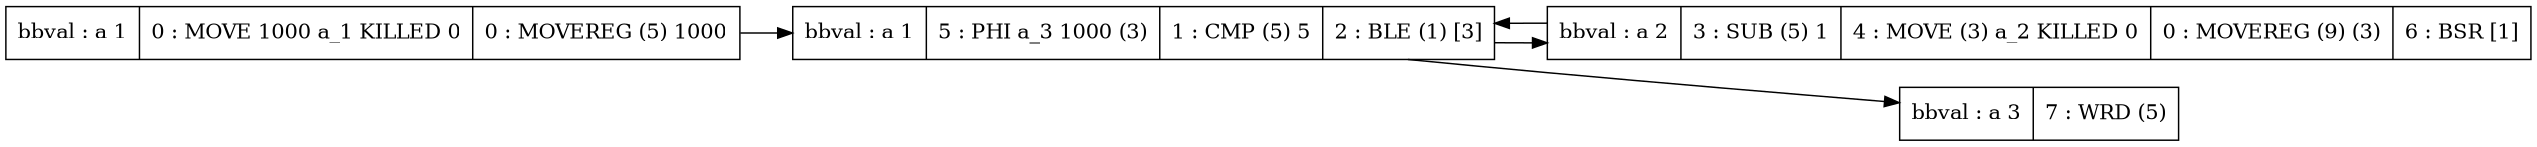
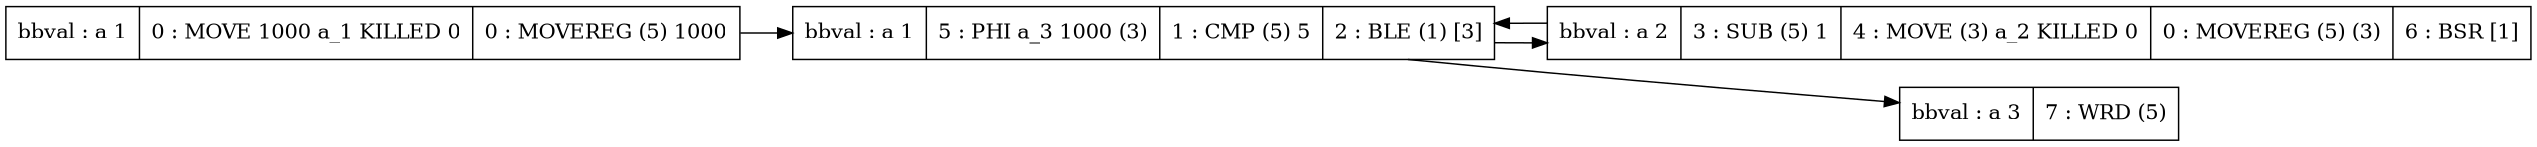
(2272, 32) -> (2272, 32)
